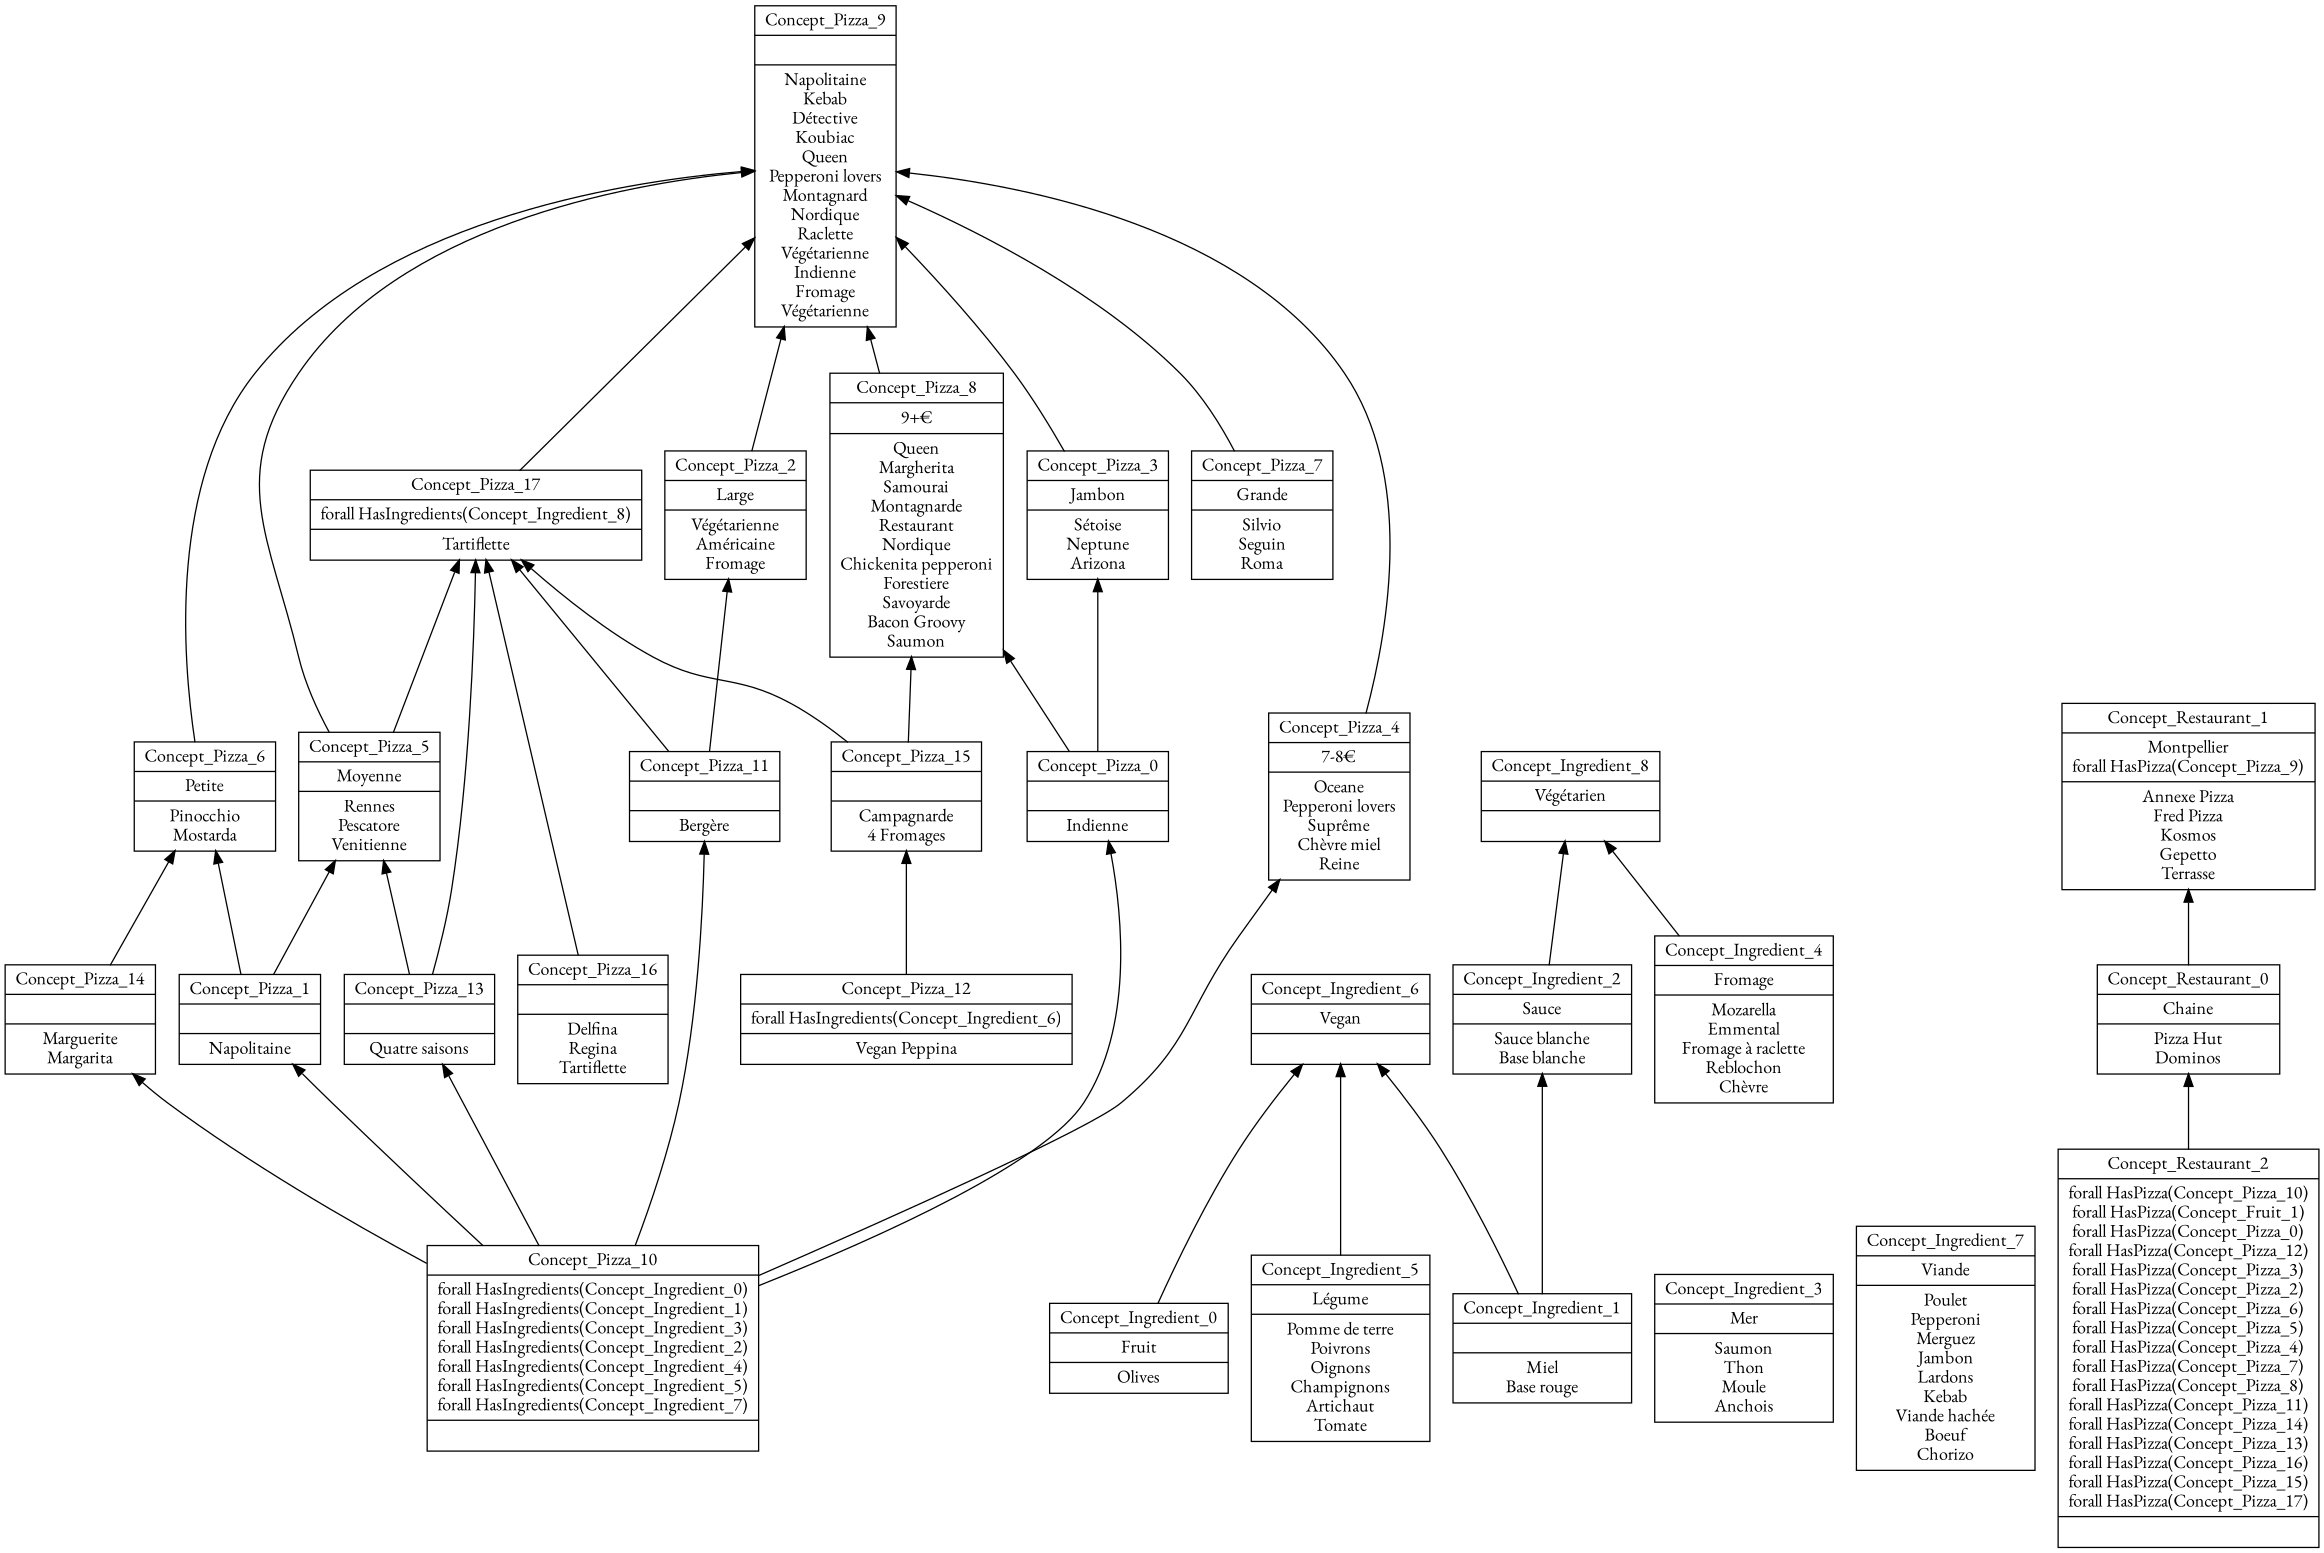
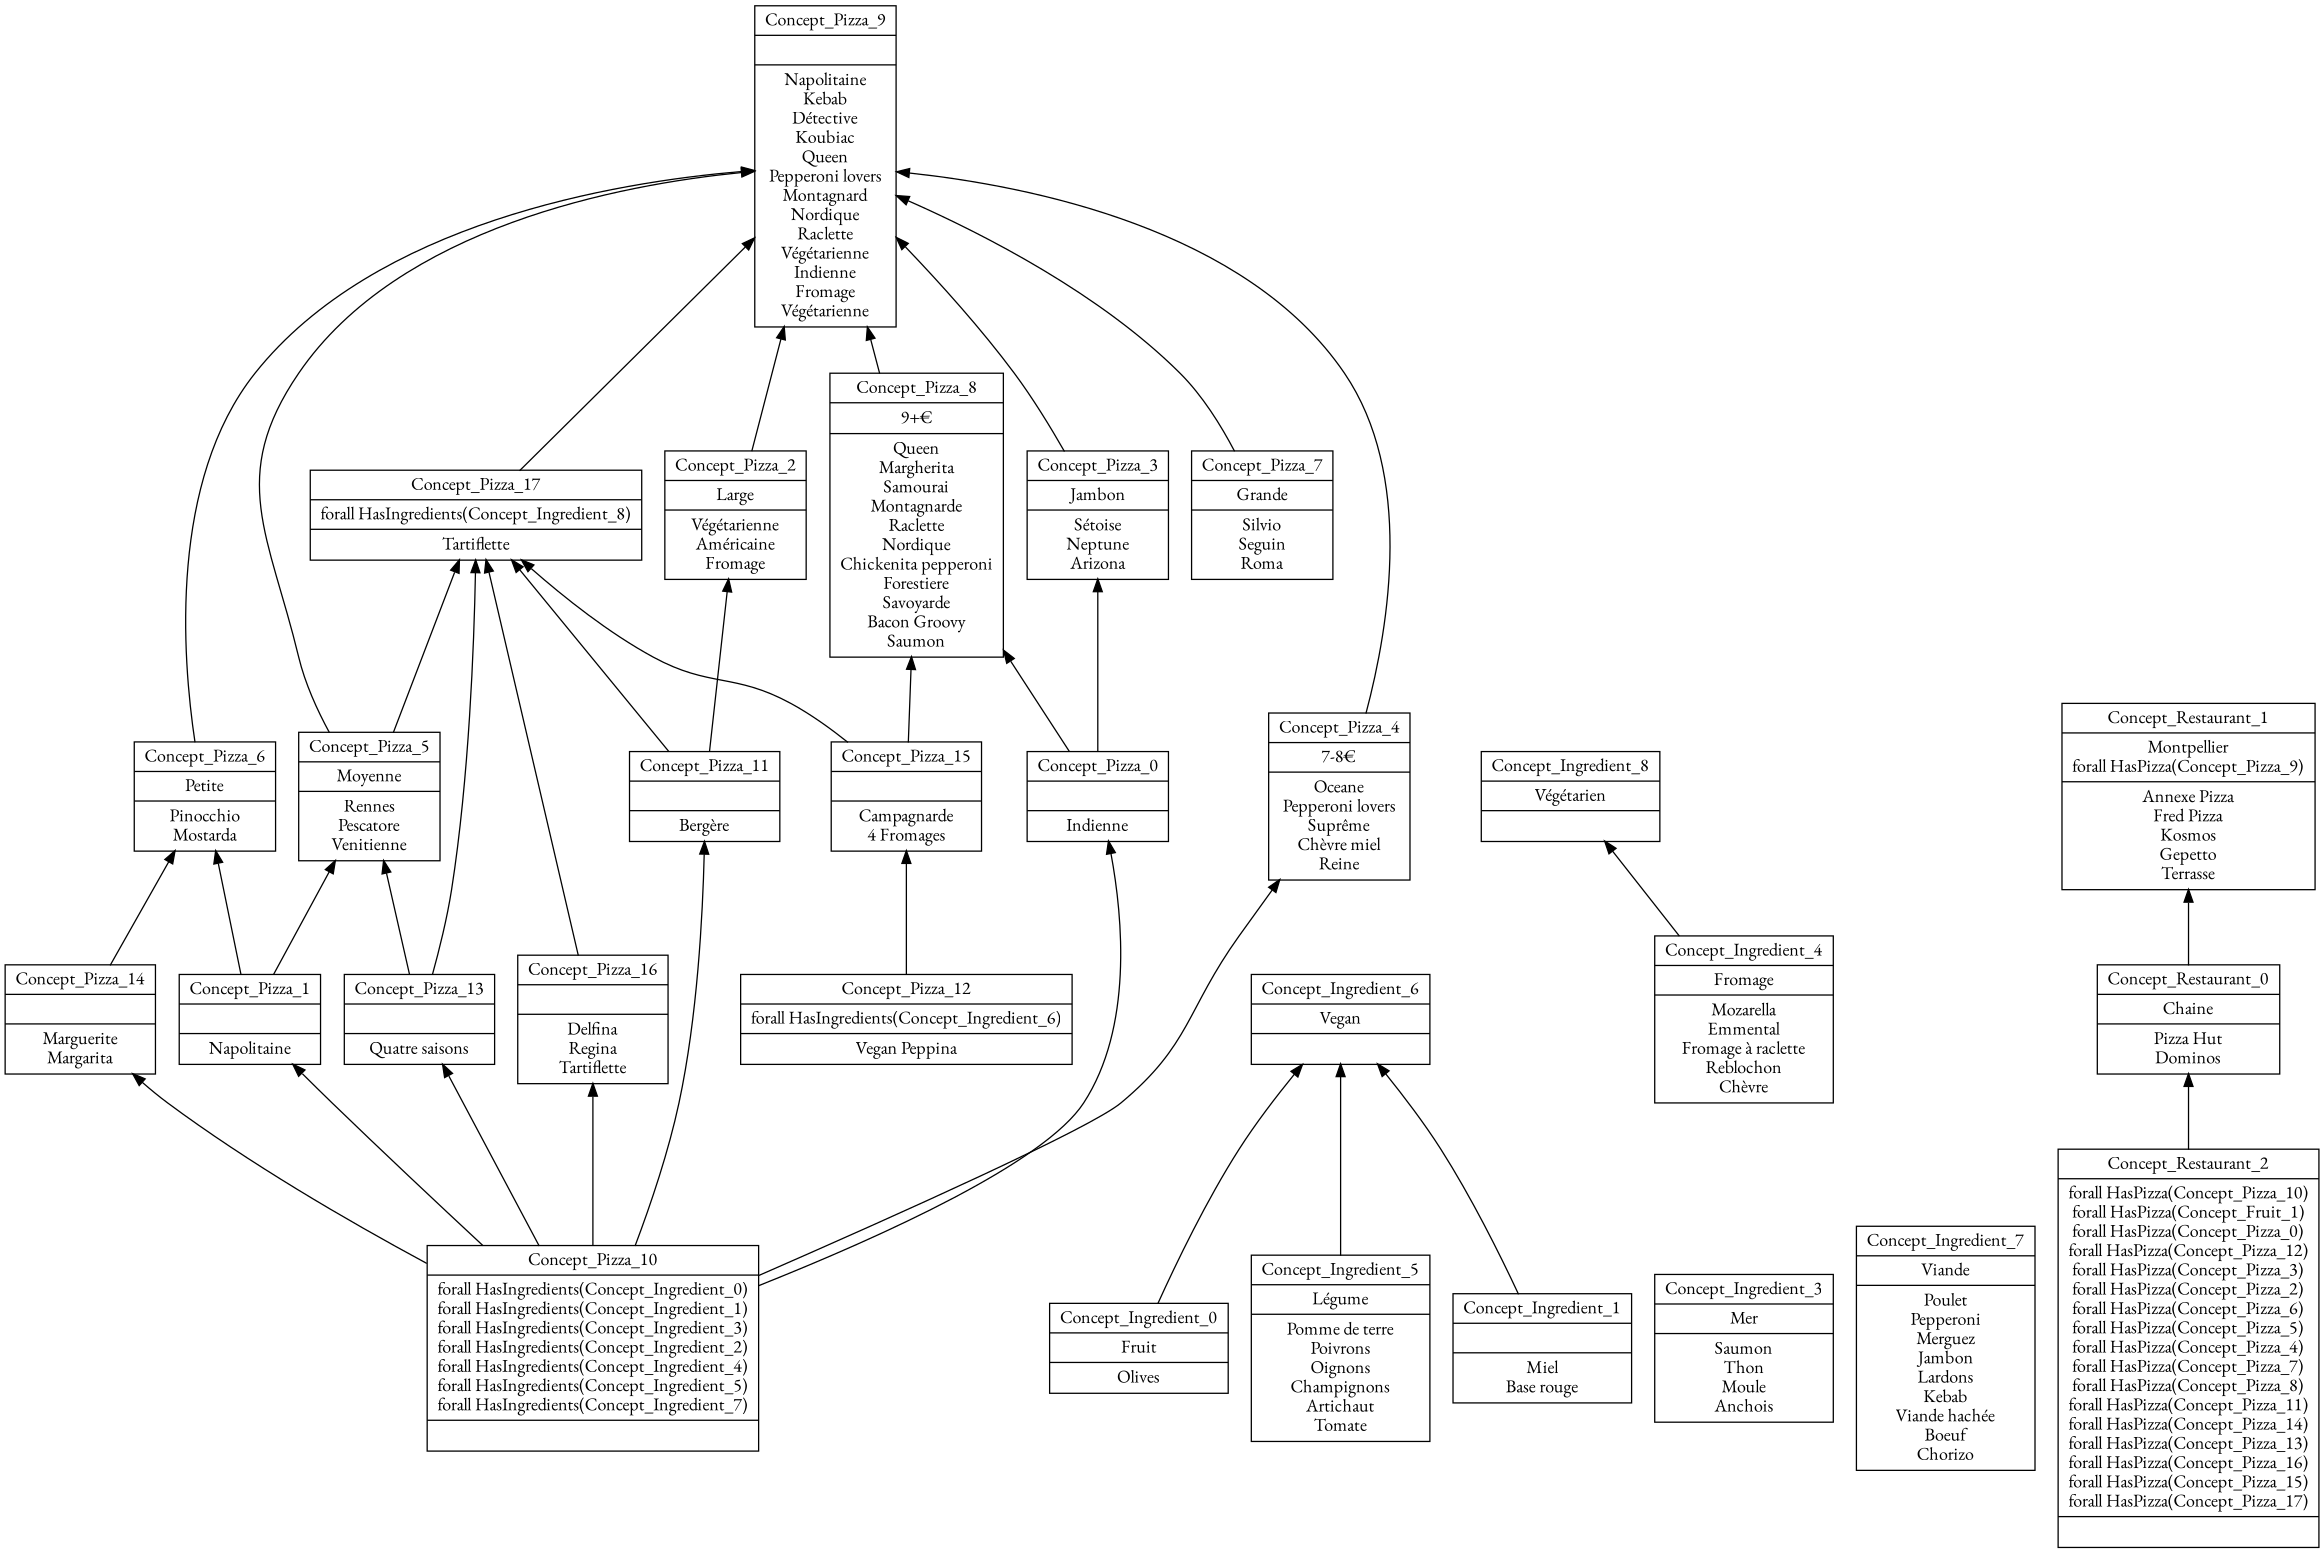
(917, 525) -> (917, 525)
(1542, 1019) -> none
none -> (593, 1171)
